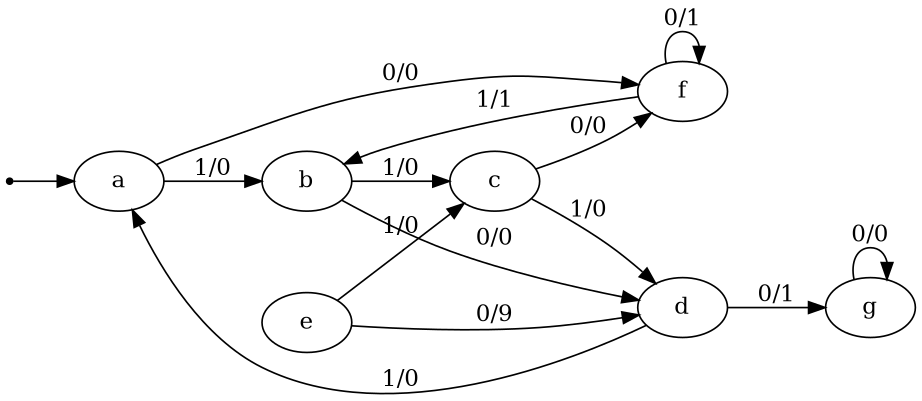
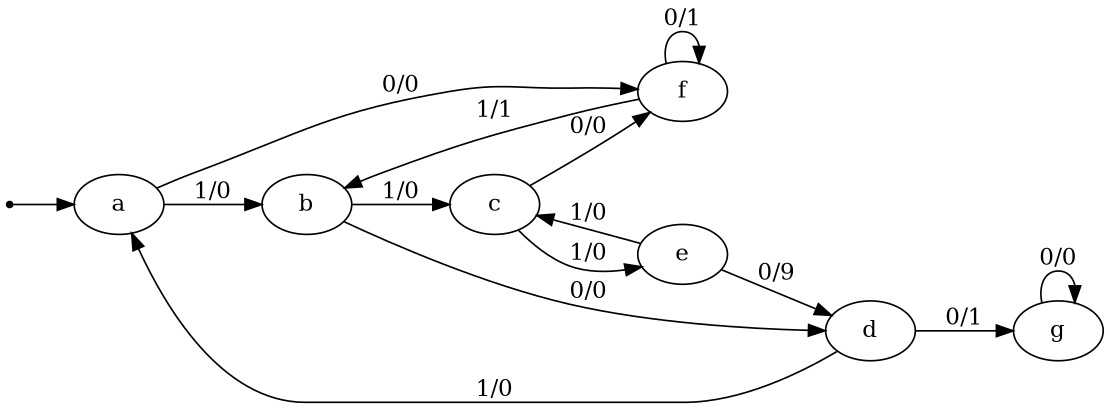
(589, 232) -> (567, 265)
